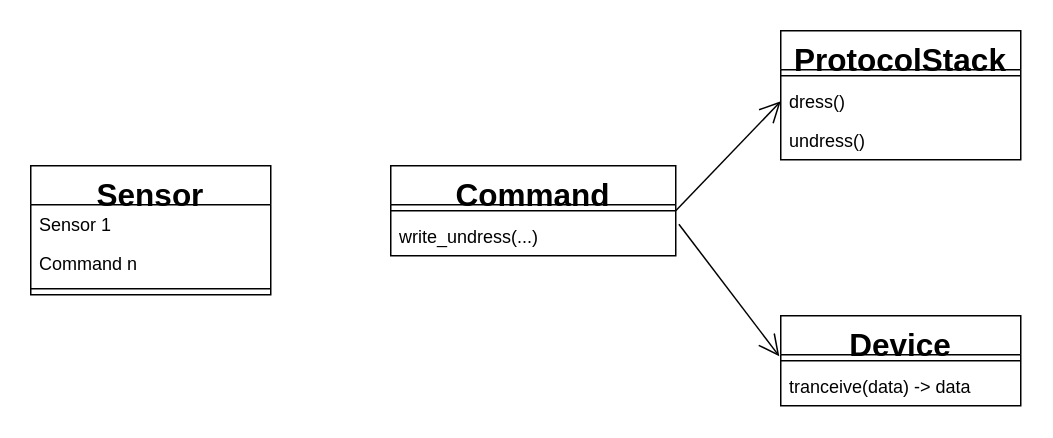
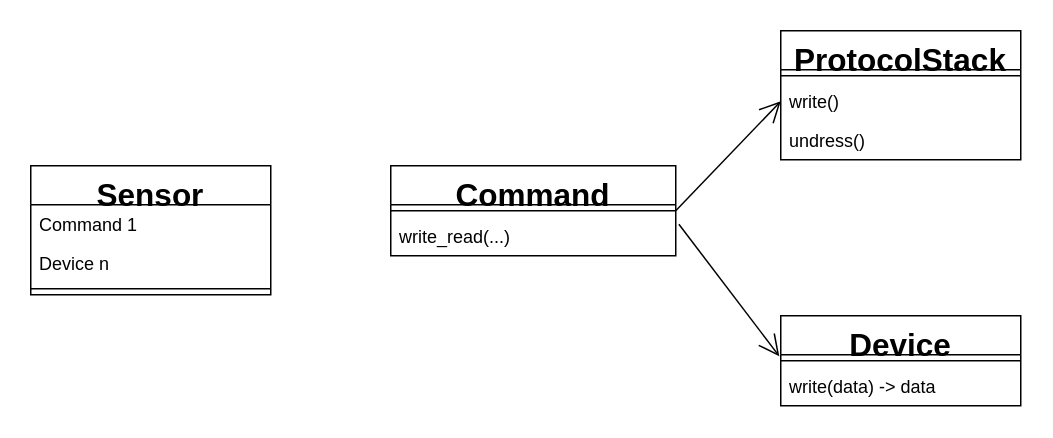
(824, 102) -> (822, 102)
(77, 225) -> (82, 225)
(480, 237) -> (465, 237)
(82, 264) -> (75, 264)
(898, 387) -> (878, 387)
